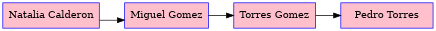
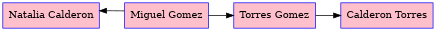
(387, 15) -> (387, 15)
(108, 20) -> (115, 11)
